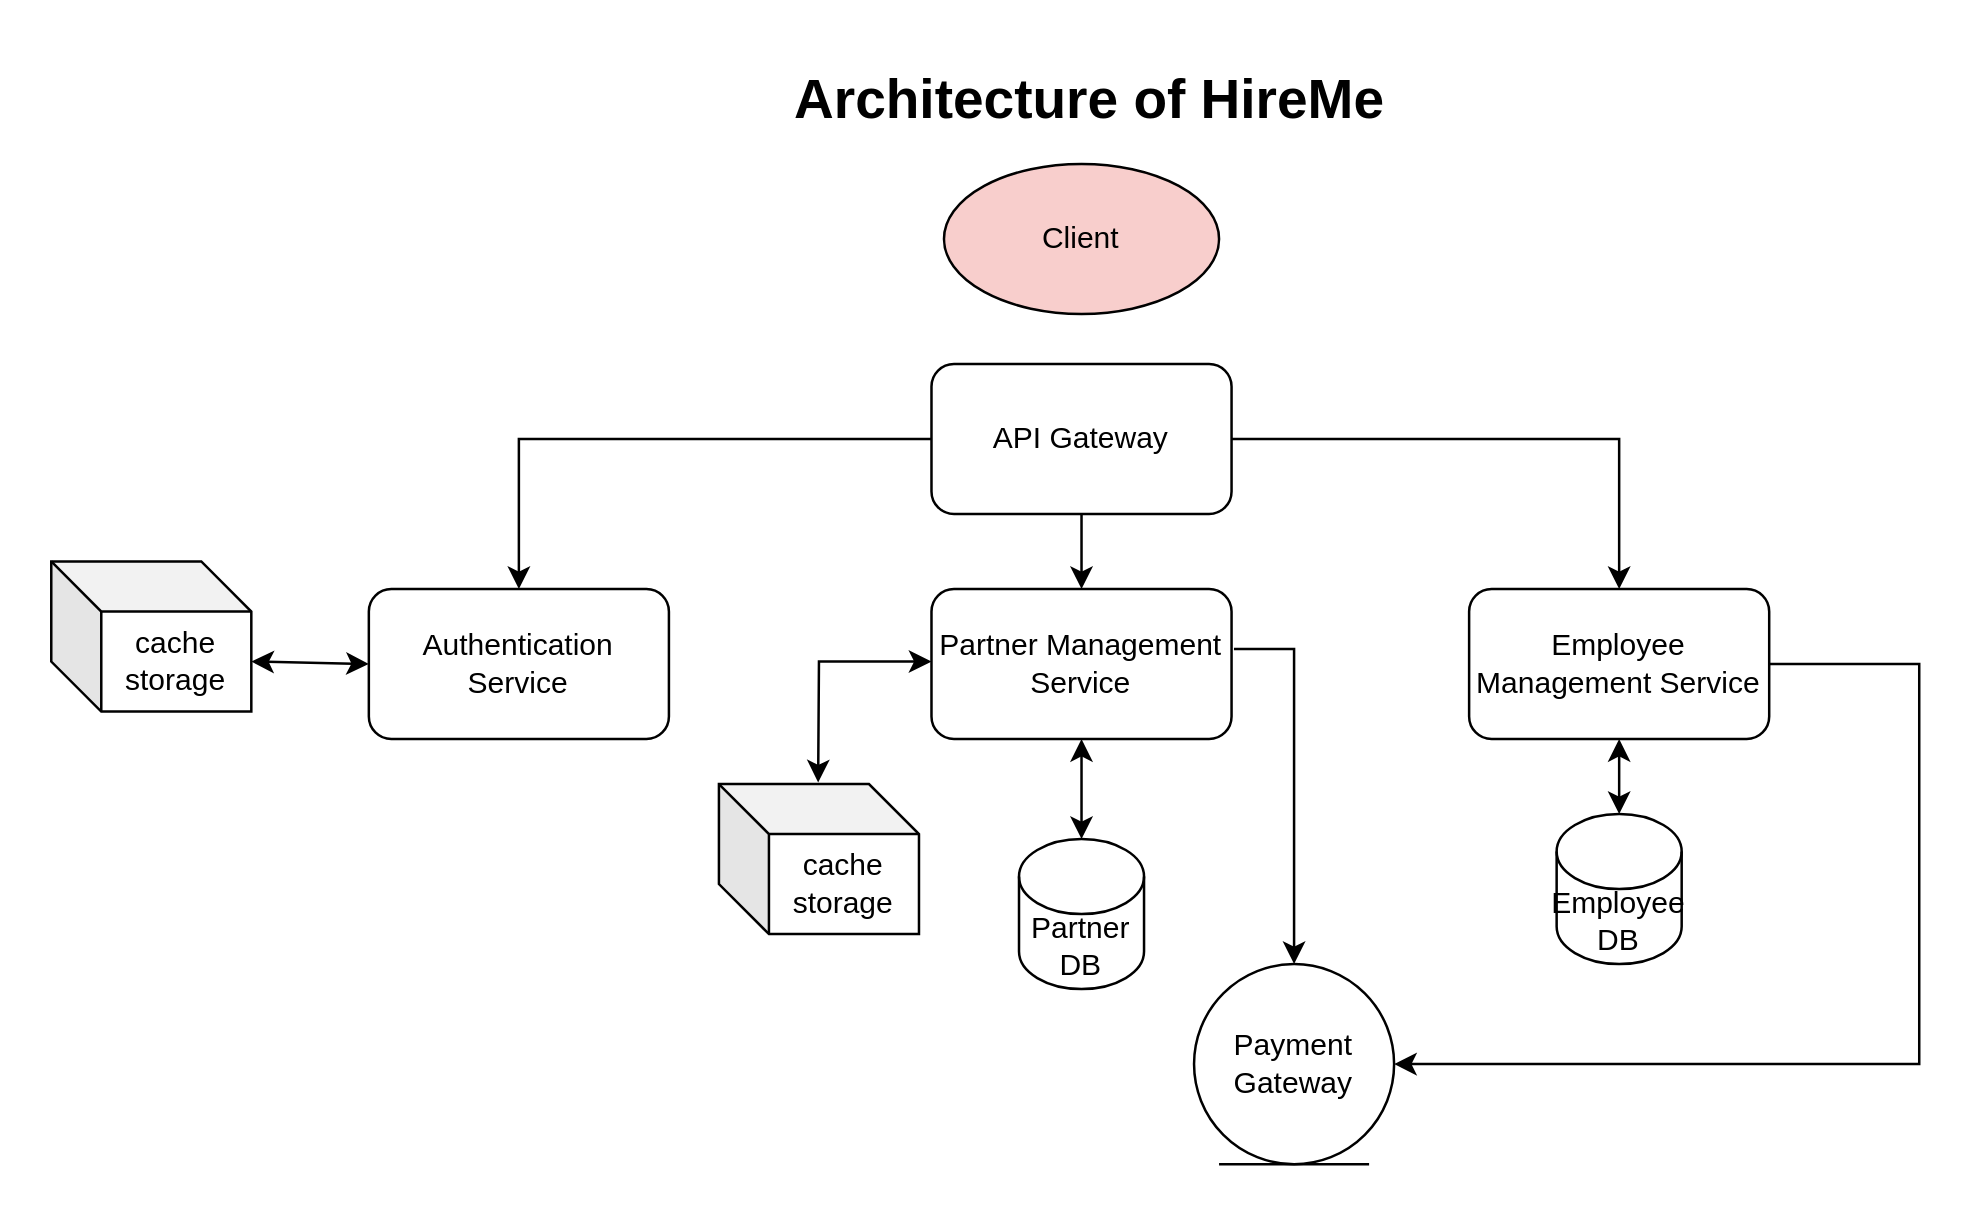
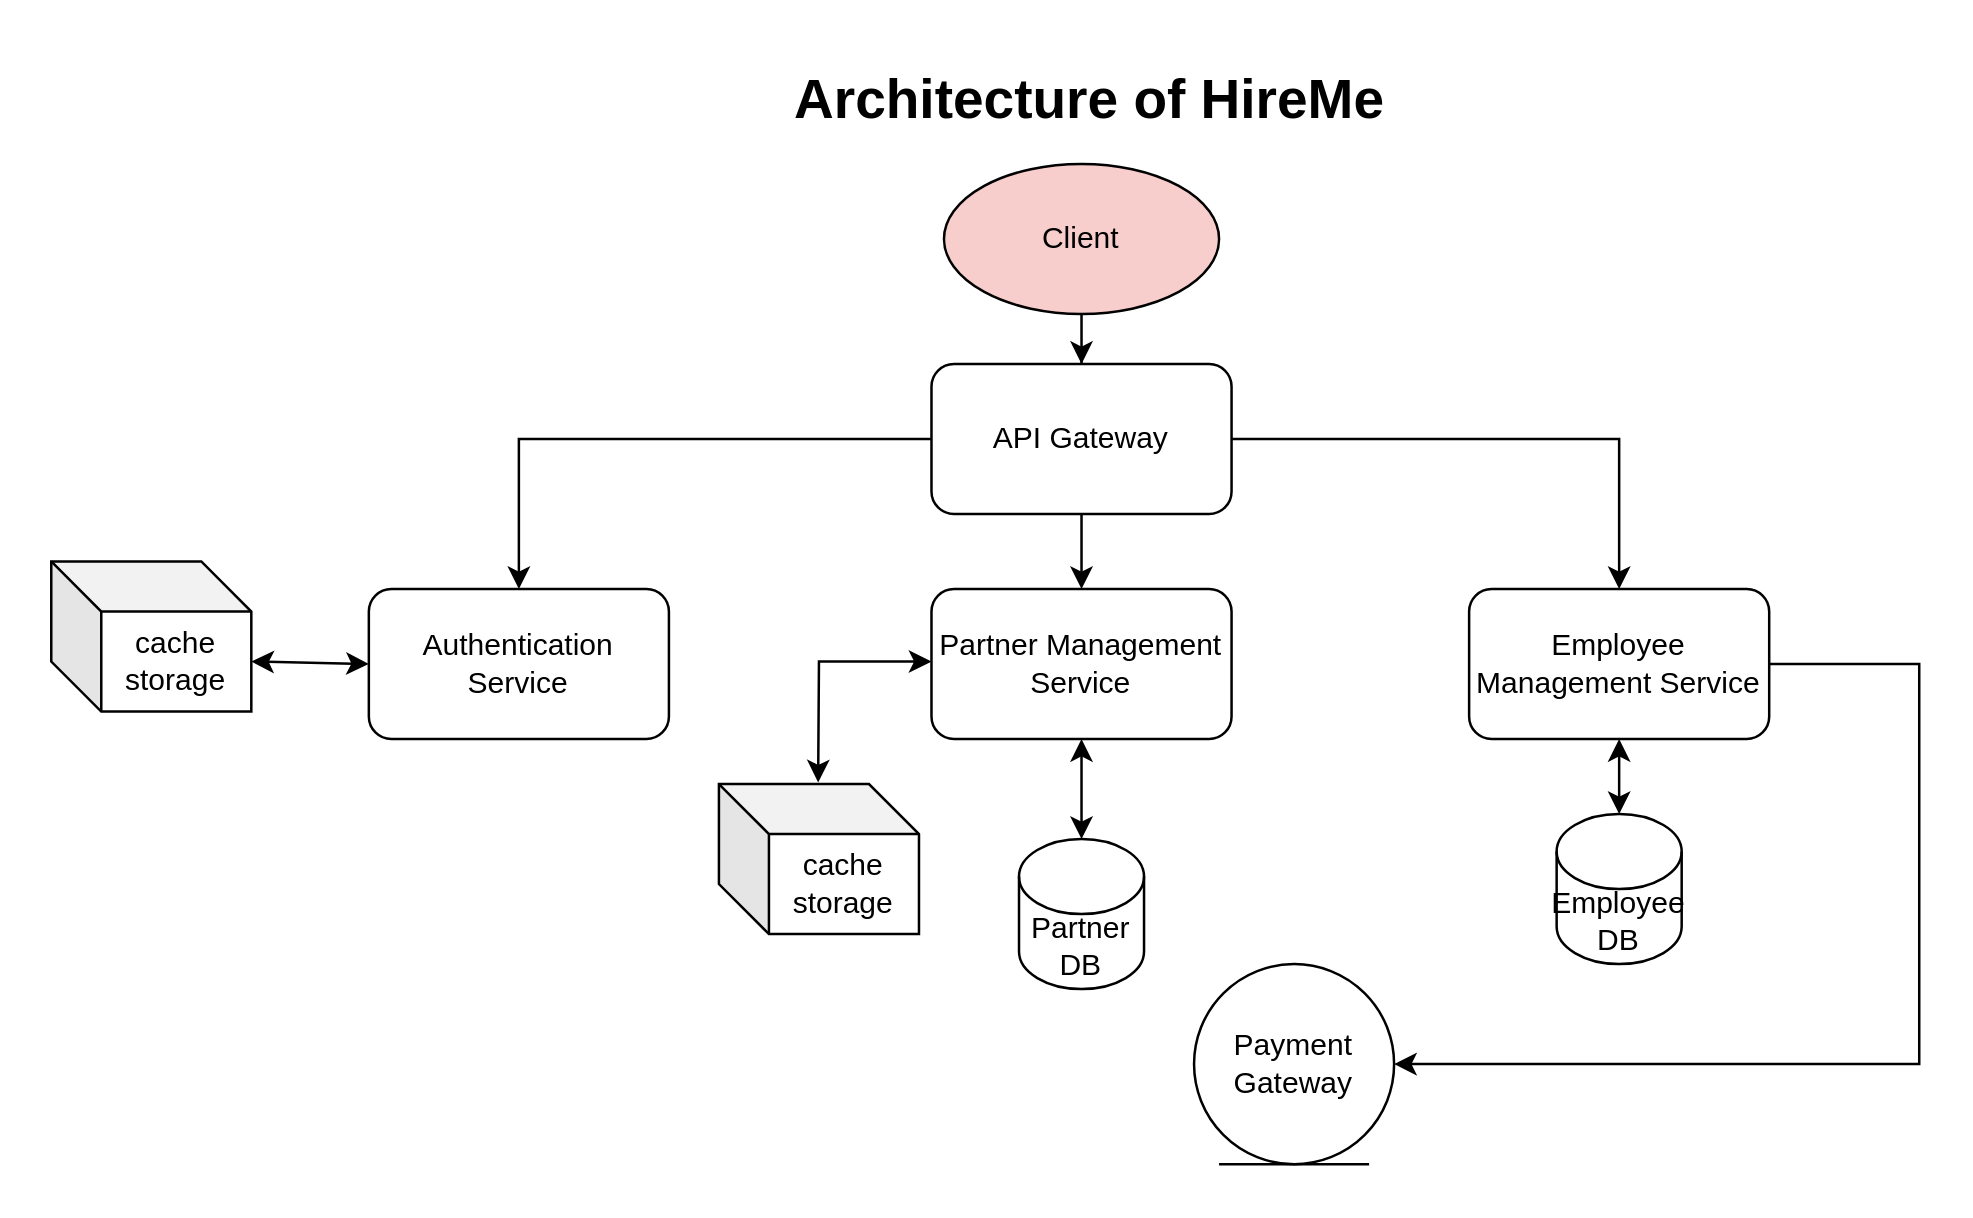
none -> (1081, 347)
(1294, 768) -> none
